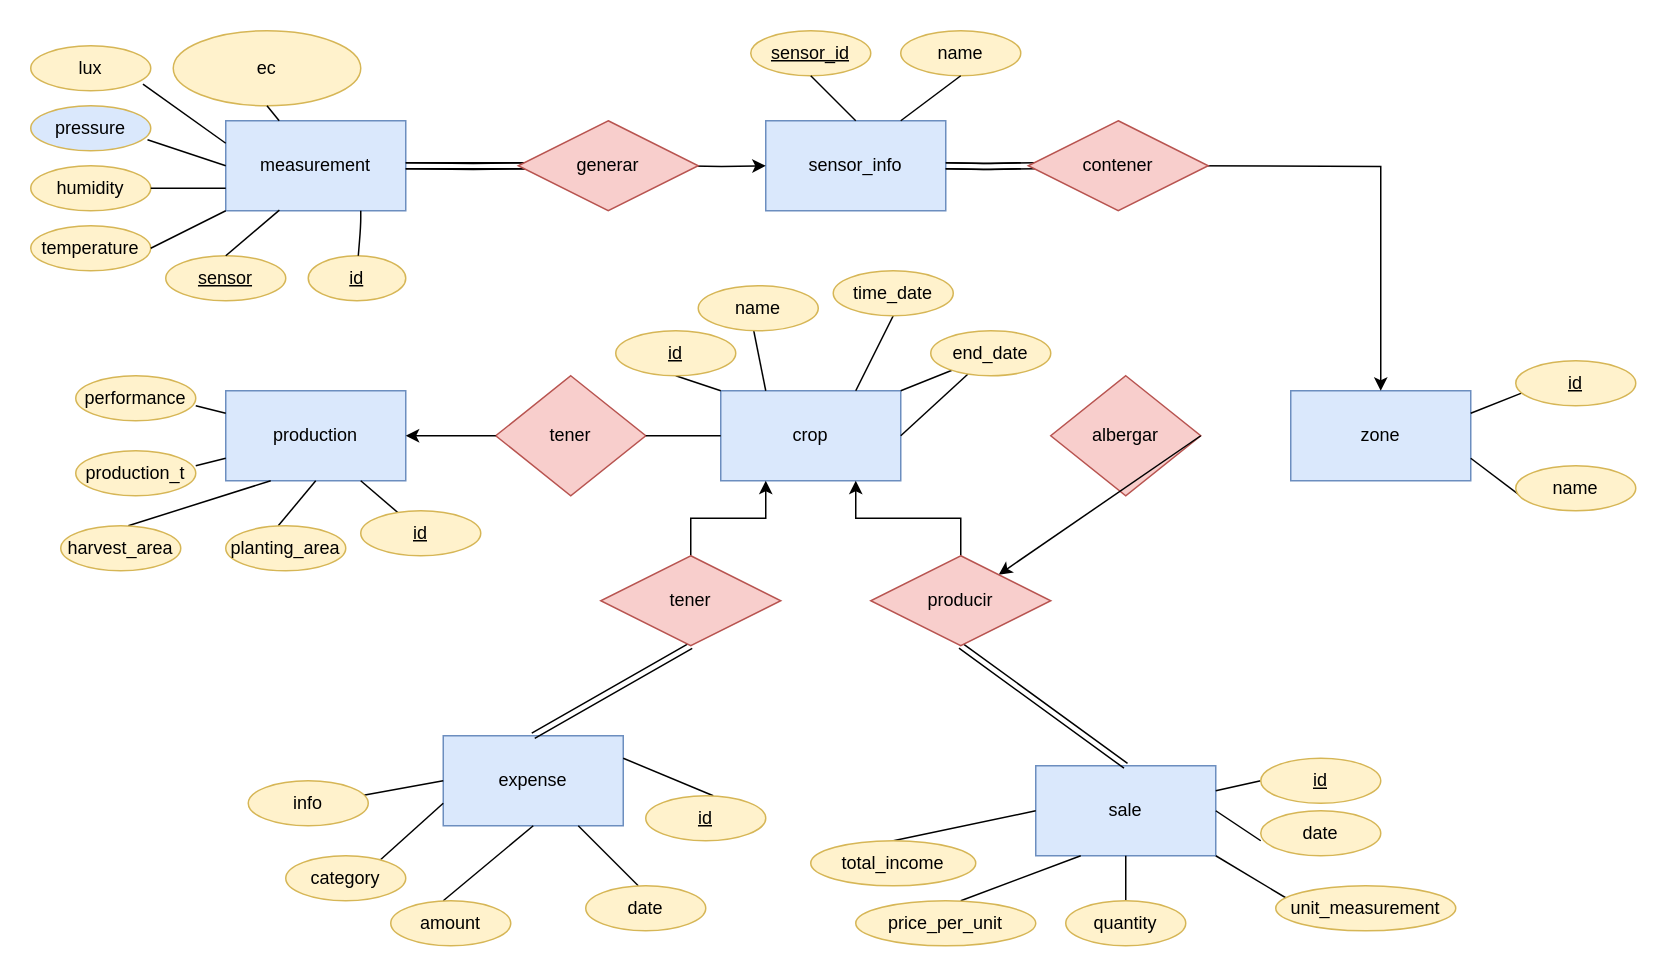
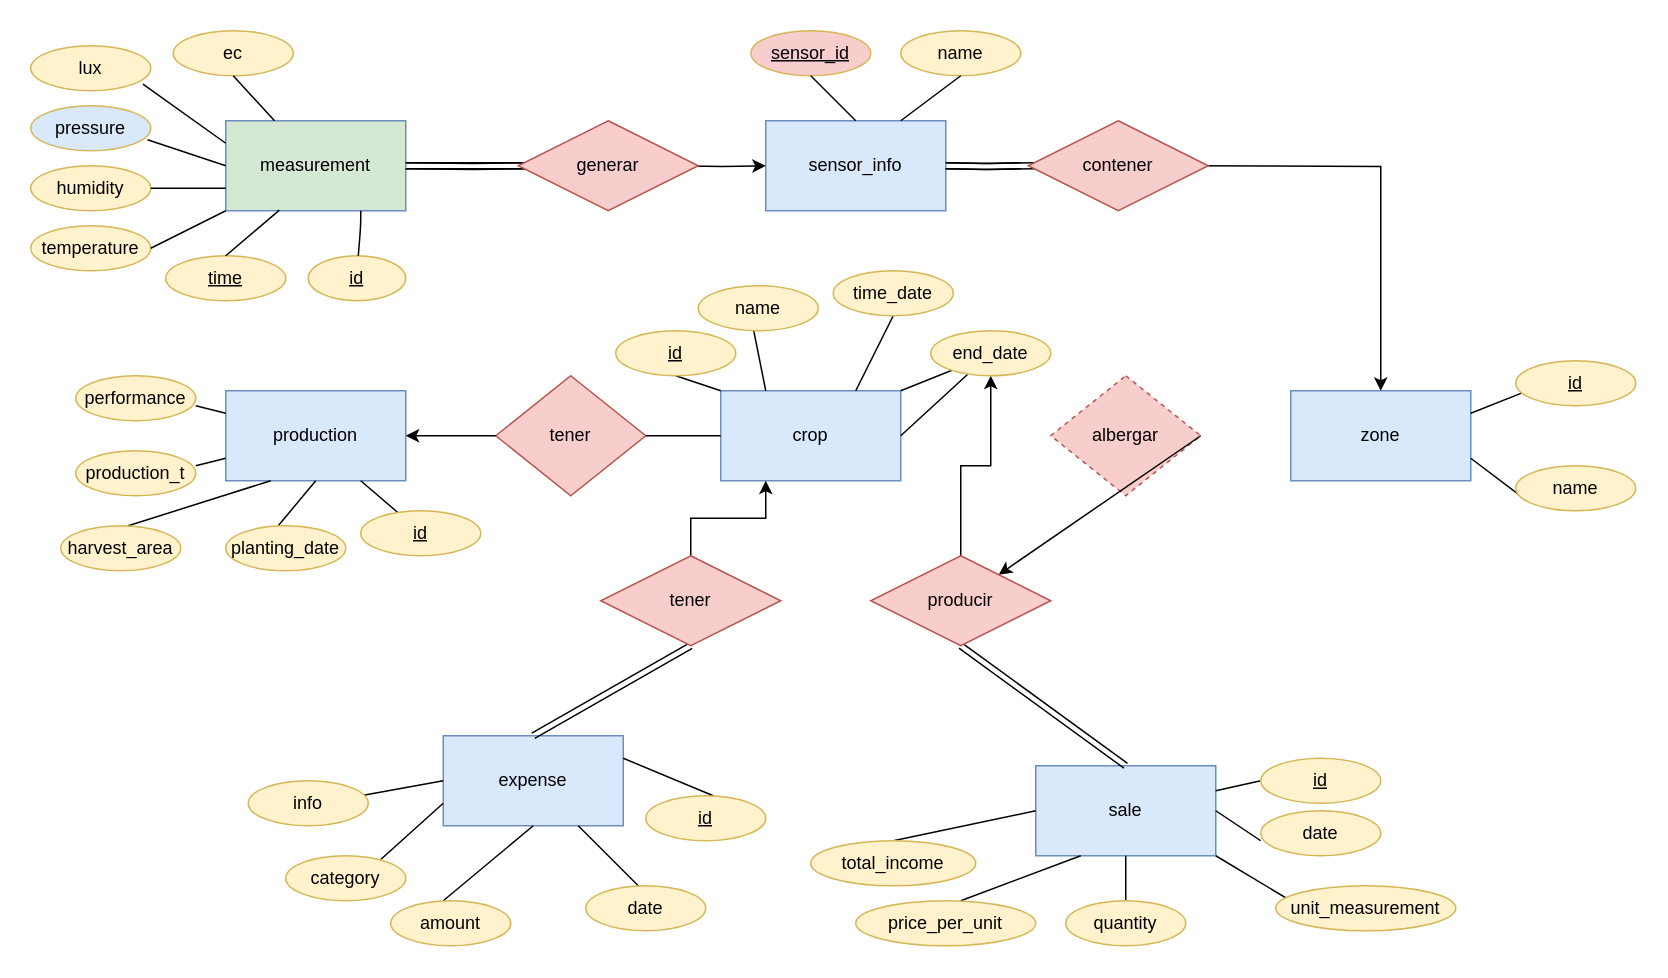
(811, 53) -> (811, 53)
(267, 68) -> (233, 53)
(316, 166) -> (316, 166)
(226, 278) -> (226, 278)
(1126, 436) -> (1126, 436)
(896, 518) -> (989, 466)
(286, 548) -> (286, 548)
